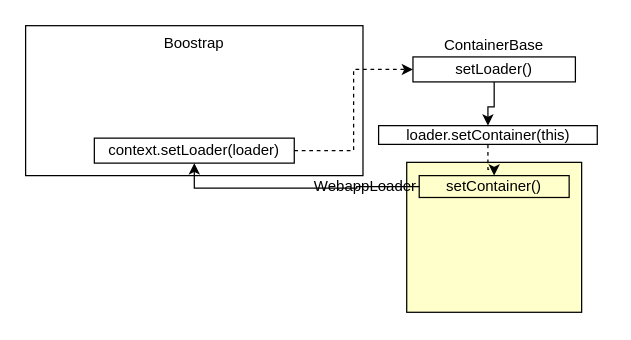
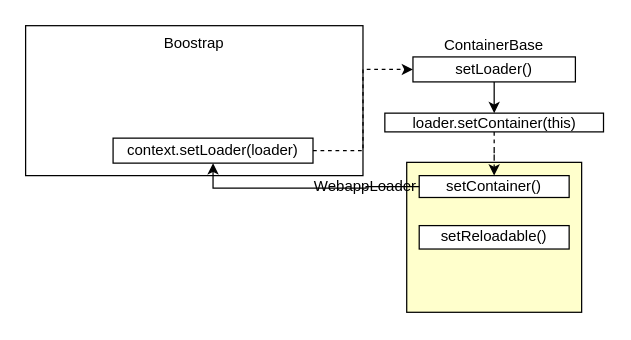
(488, 135) -> (494, 123)
(194, 151) -> (213, 151)
(494, 187) -> (494, 187)
none -> (494, 237)
